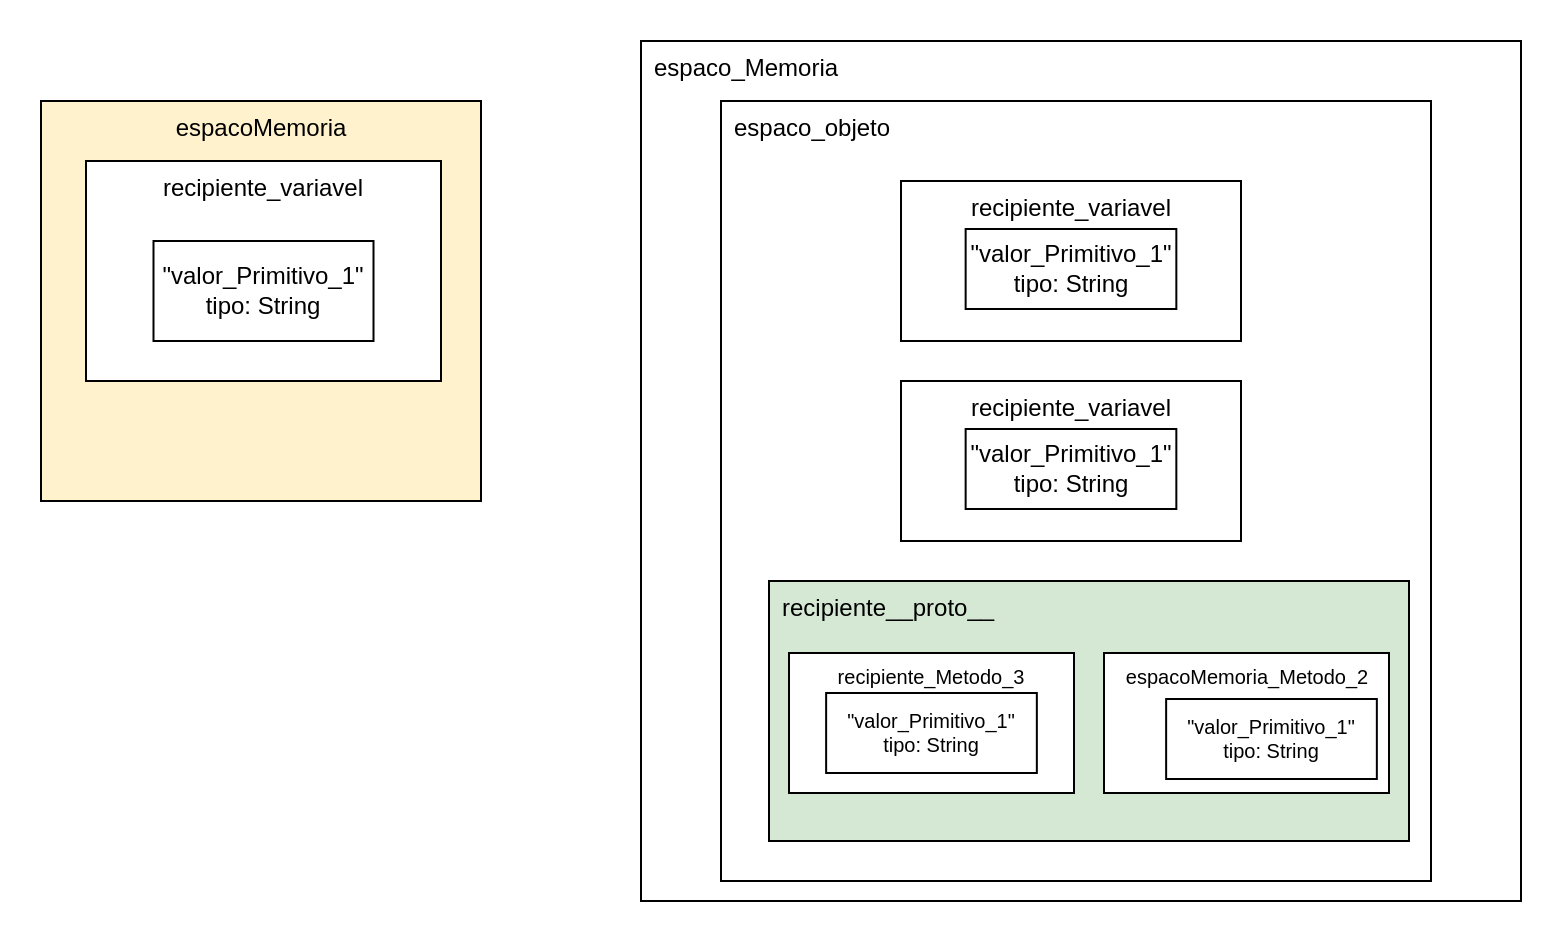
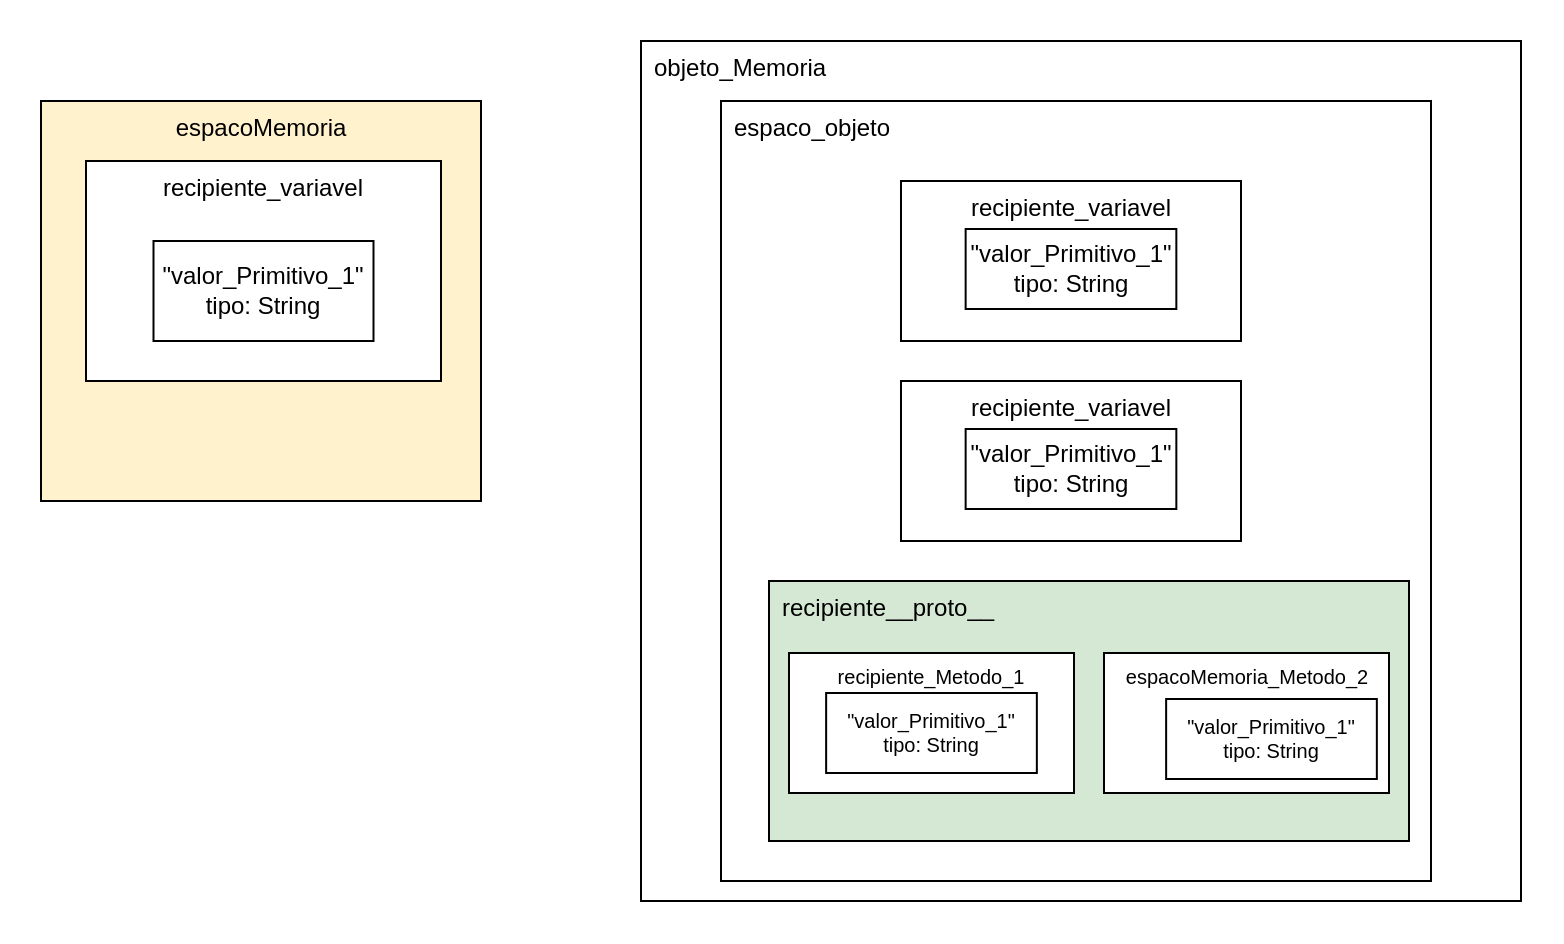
(746, 69) -> (746, 69)
(932, 679) -> (932, 679)
